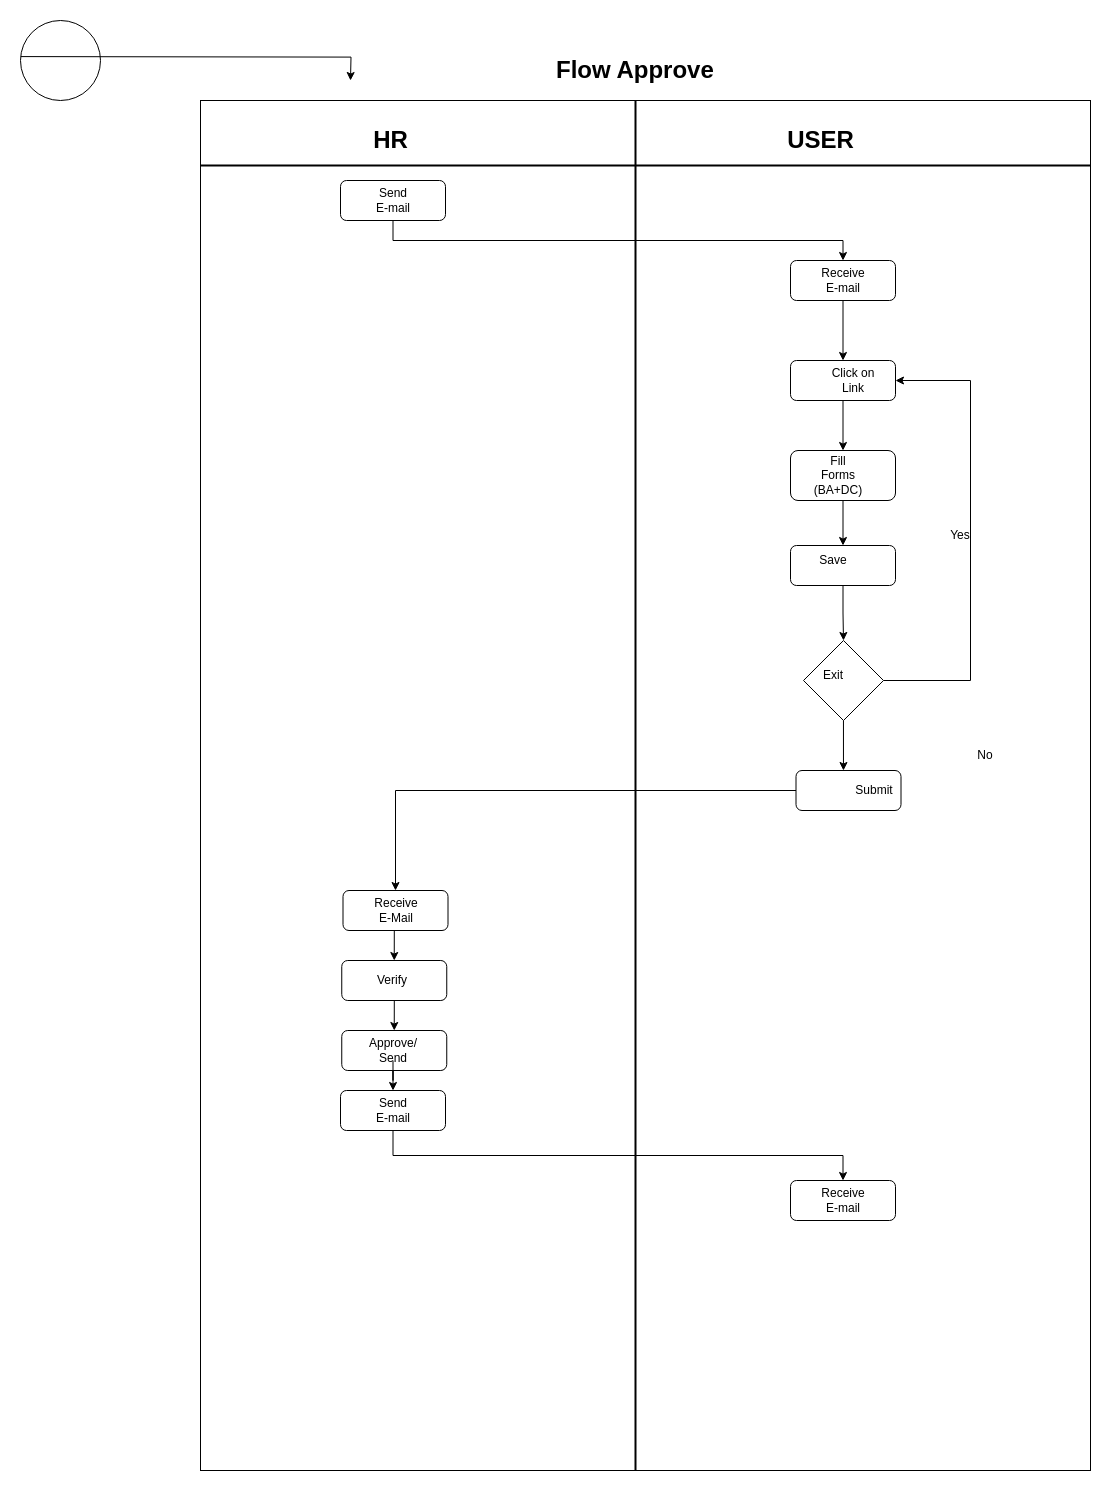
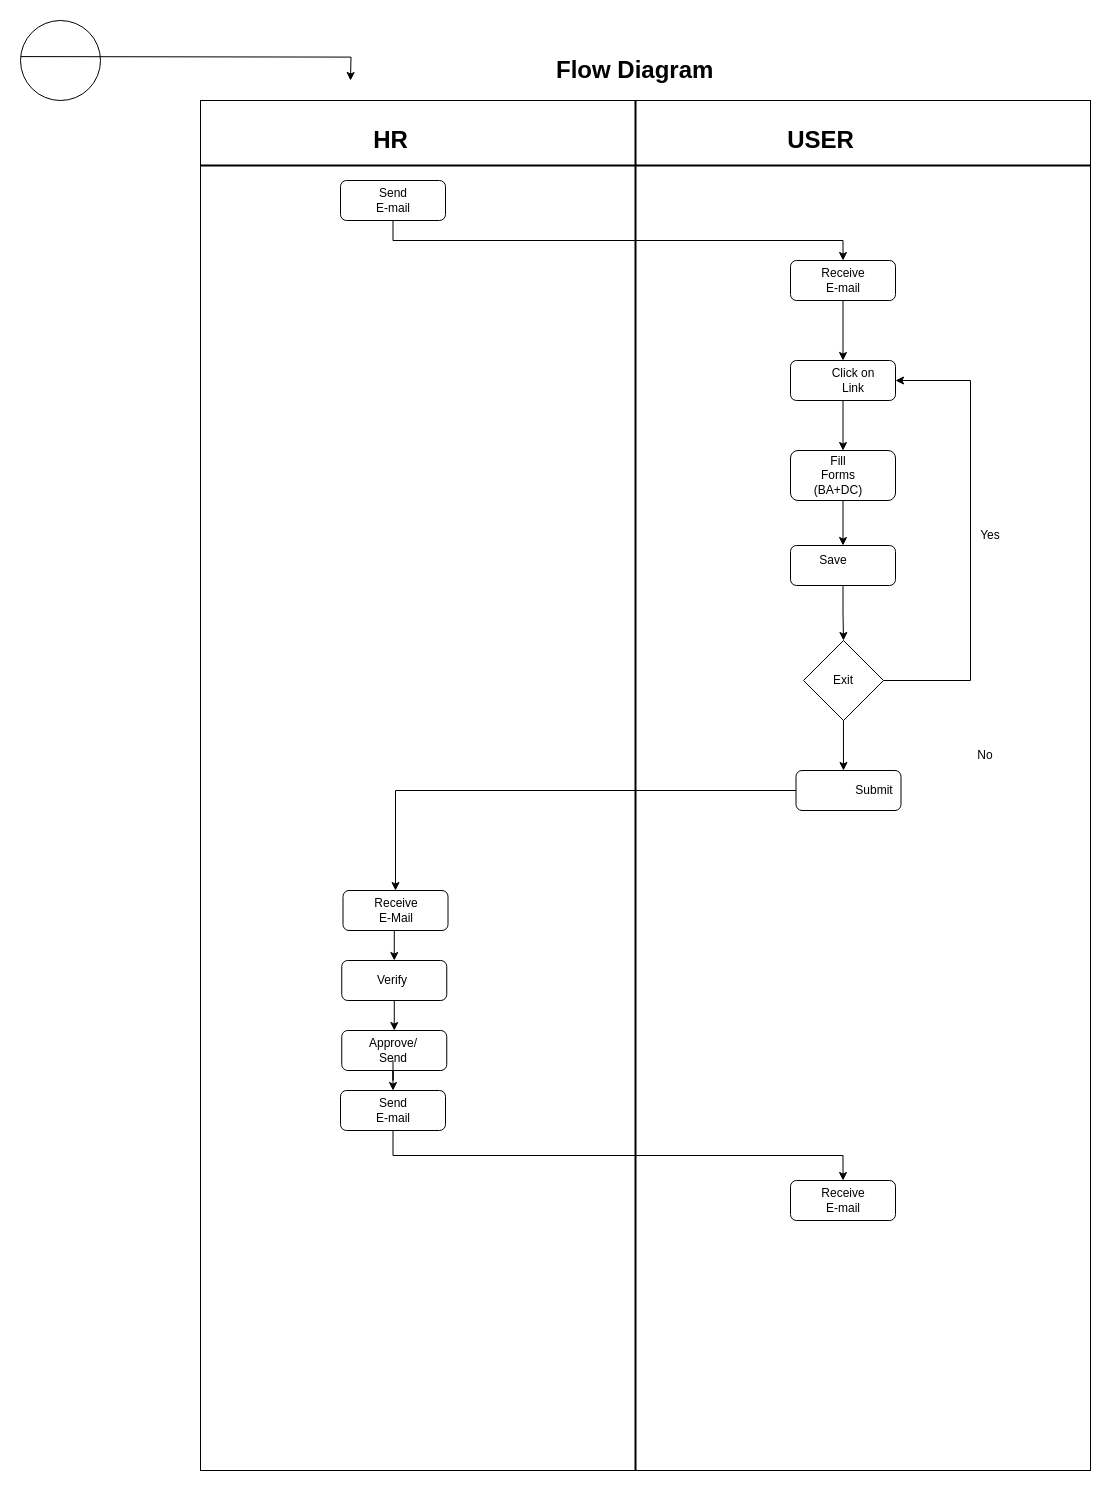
(594, 48) -> (592, 48)
(961, 536) -> (991, 536)
(834, 676) -> (844, 681)
